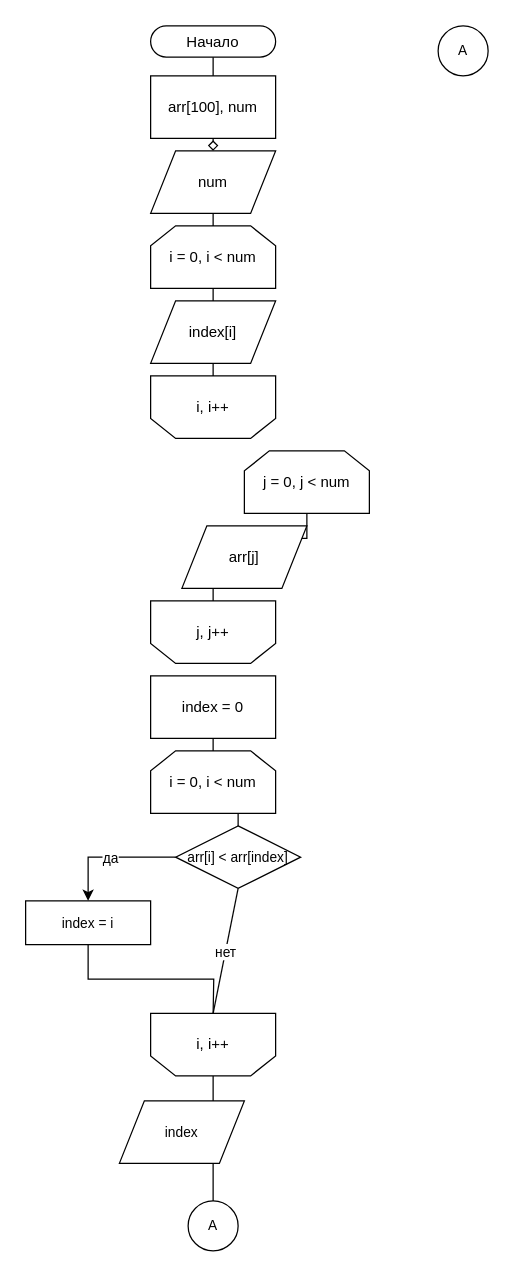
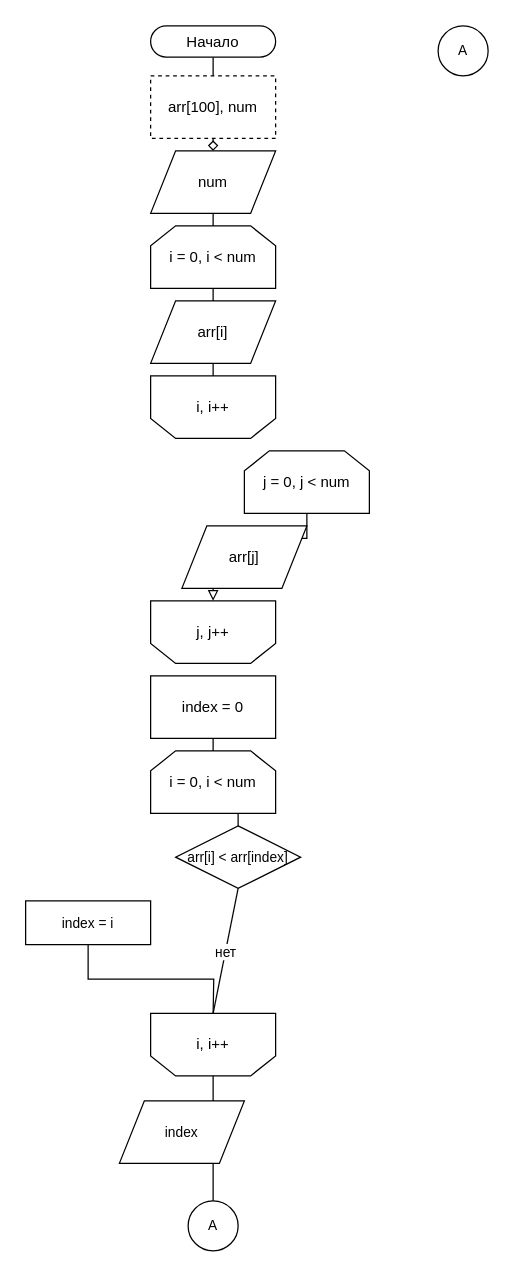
(213, 107) -> (213, 107)
(213, 332) -> (213, 332)
(213, 590) -> (215, 588)
(114, 857) -> none
